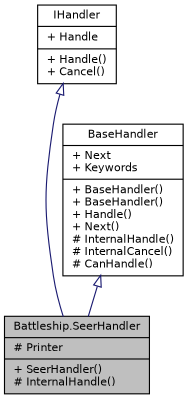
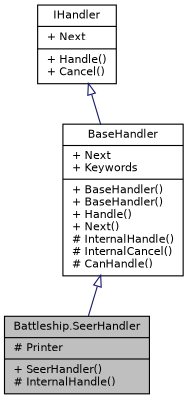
(72, 37) -> (66, 37)
(46, 206) -> (96, 109)
